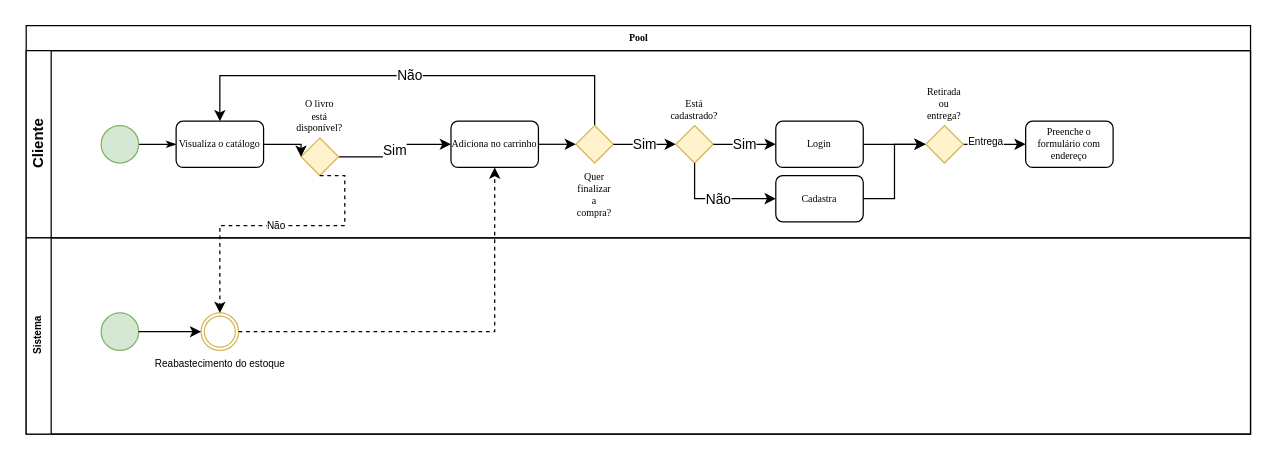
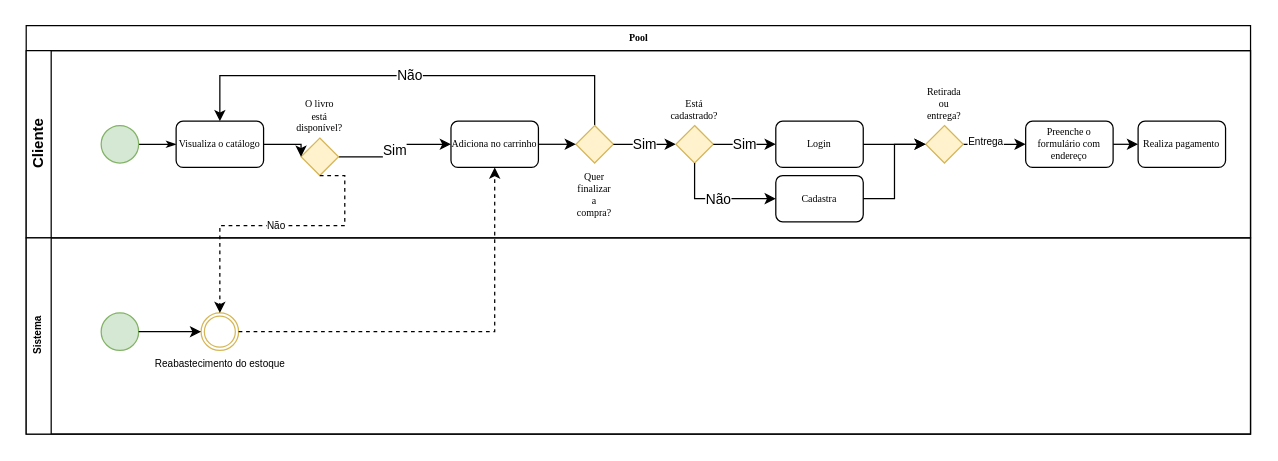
none -> (1121, 144)
none -> (1182, 144)
